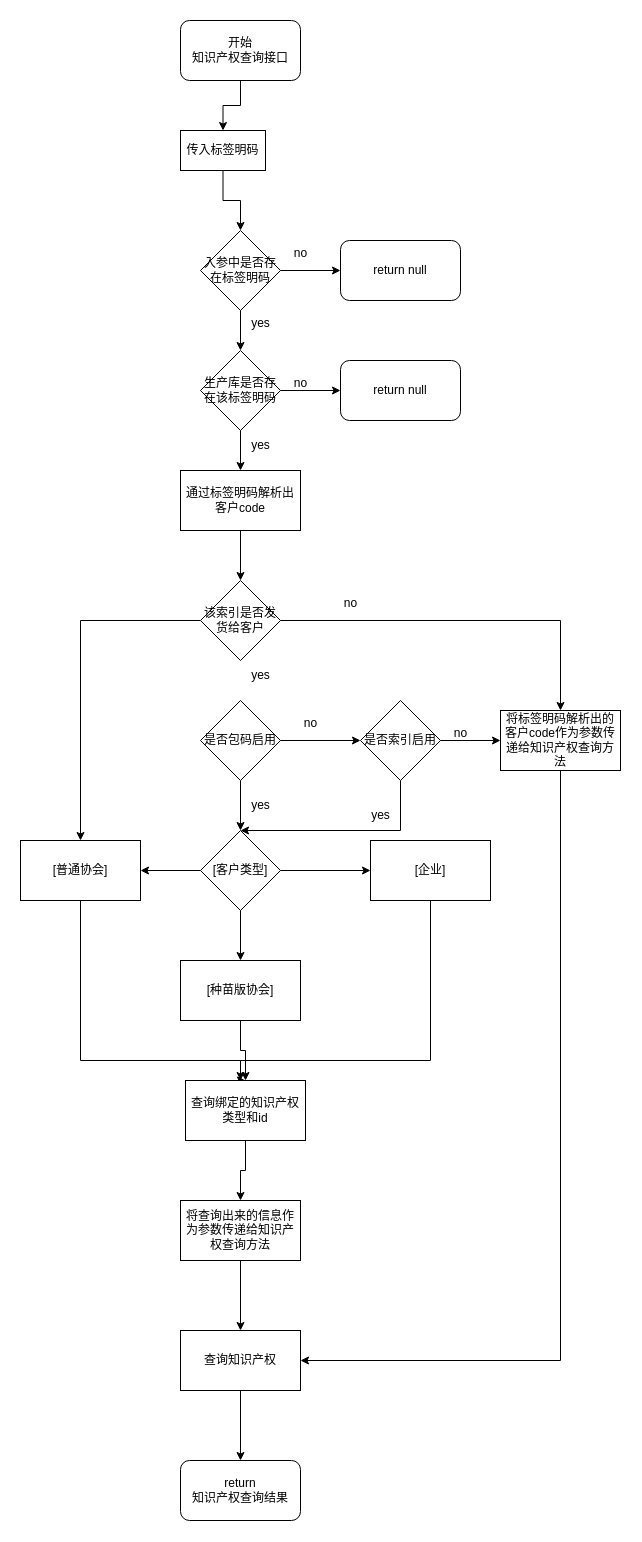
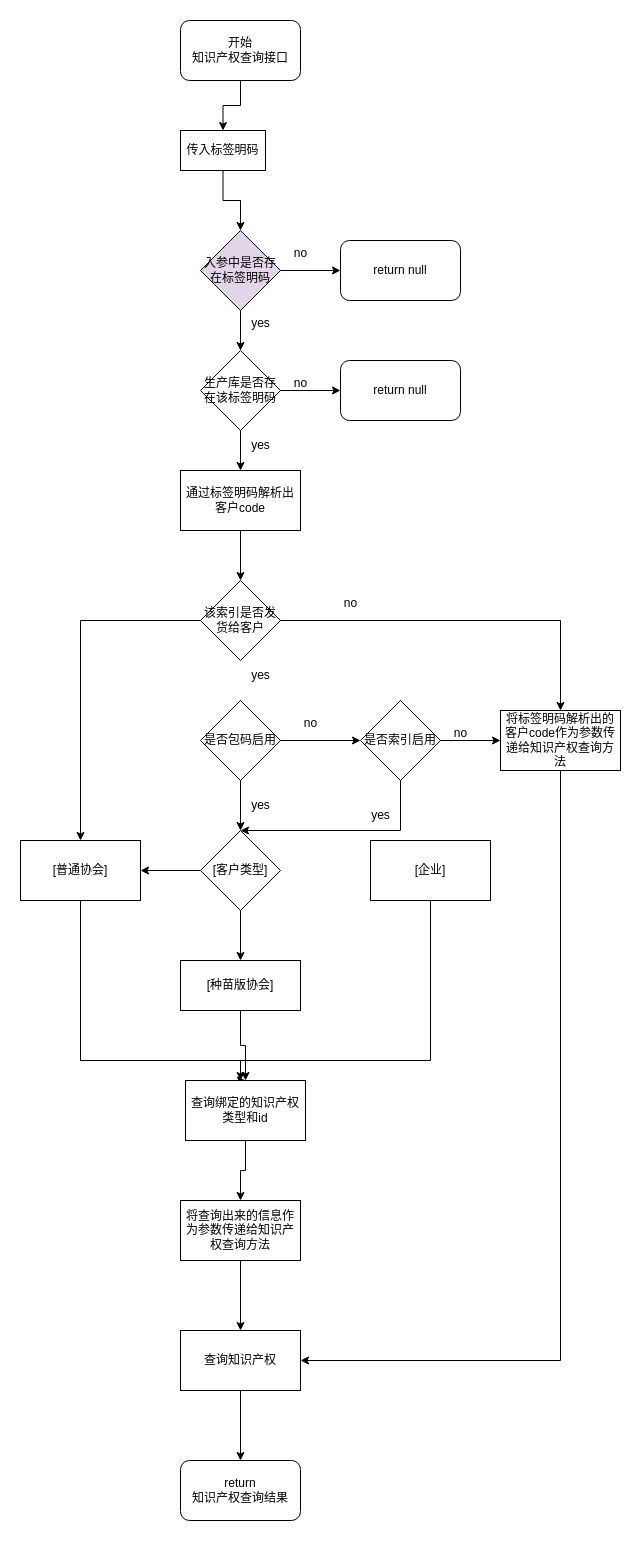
(241, 271) -> (241, 271)
(322, 871) -> none
(241, 991) -> (241, 986)
